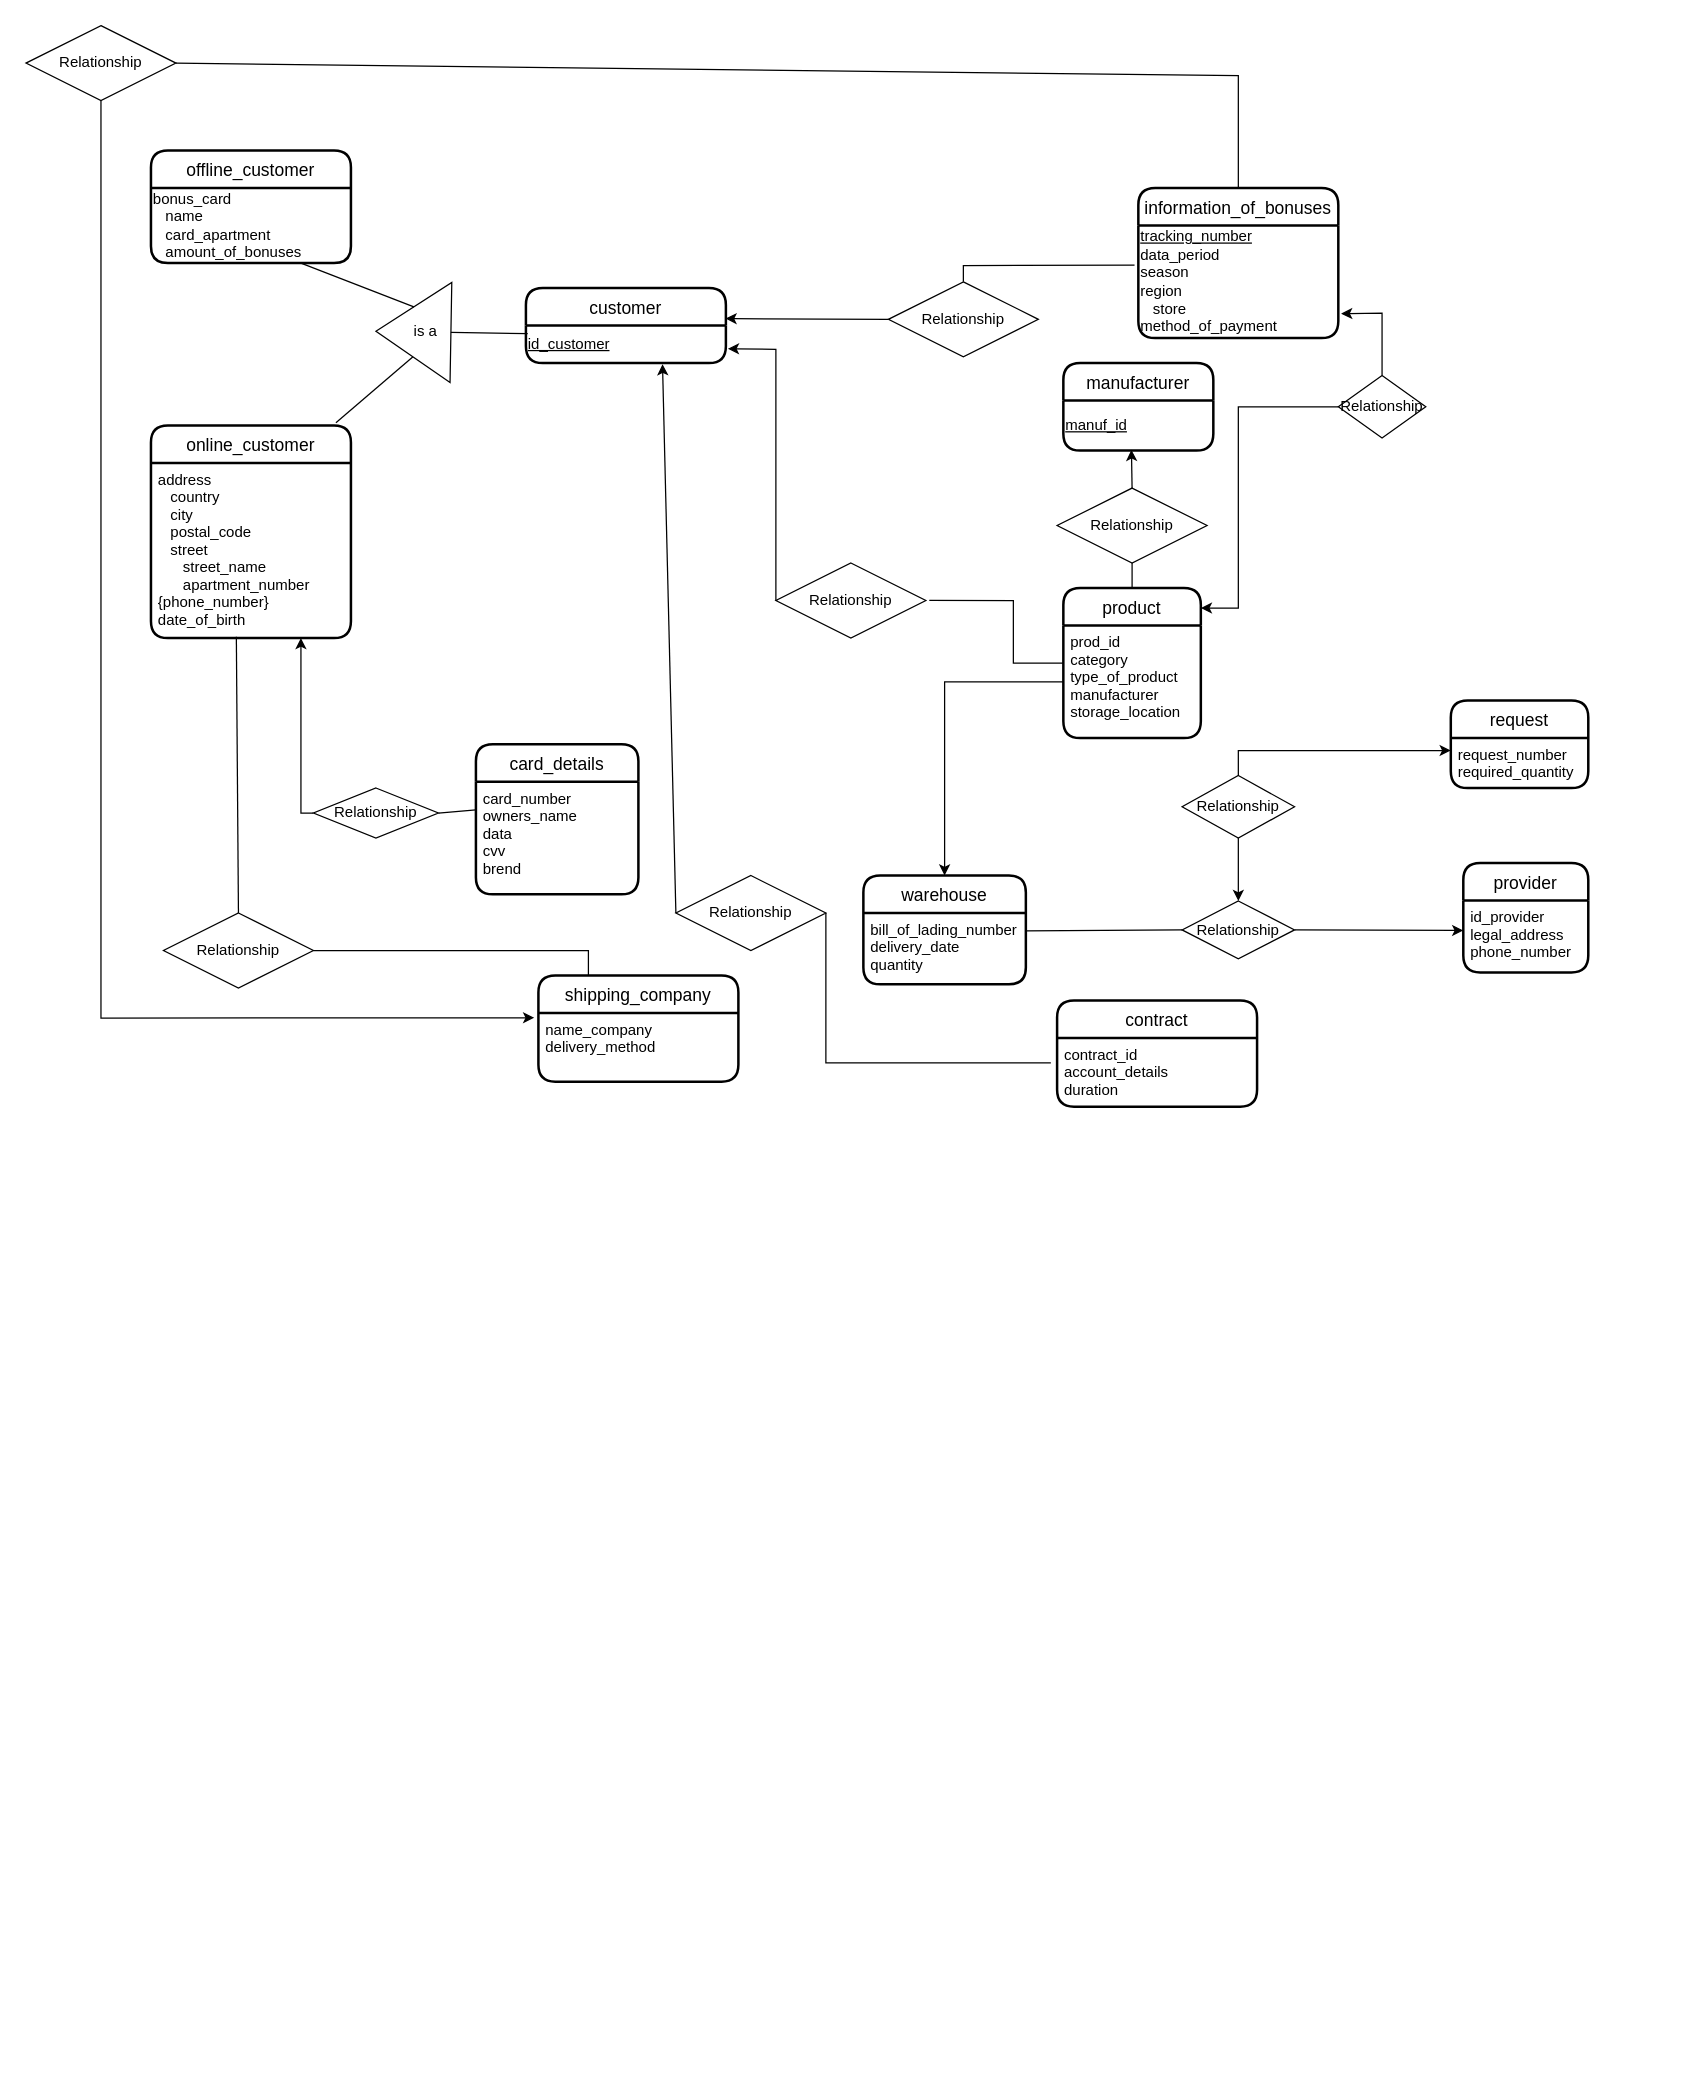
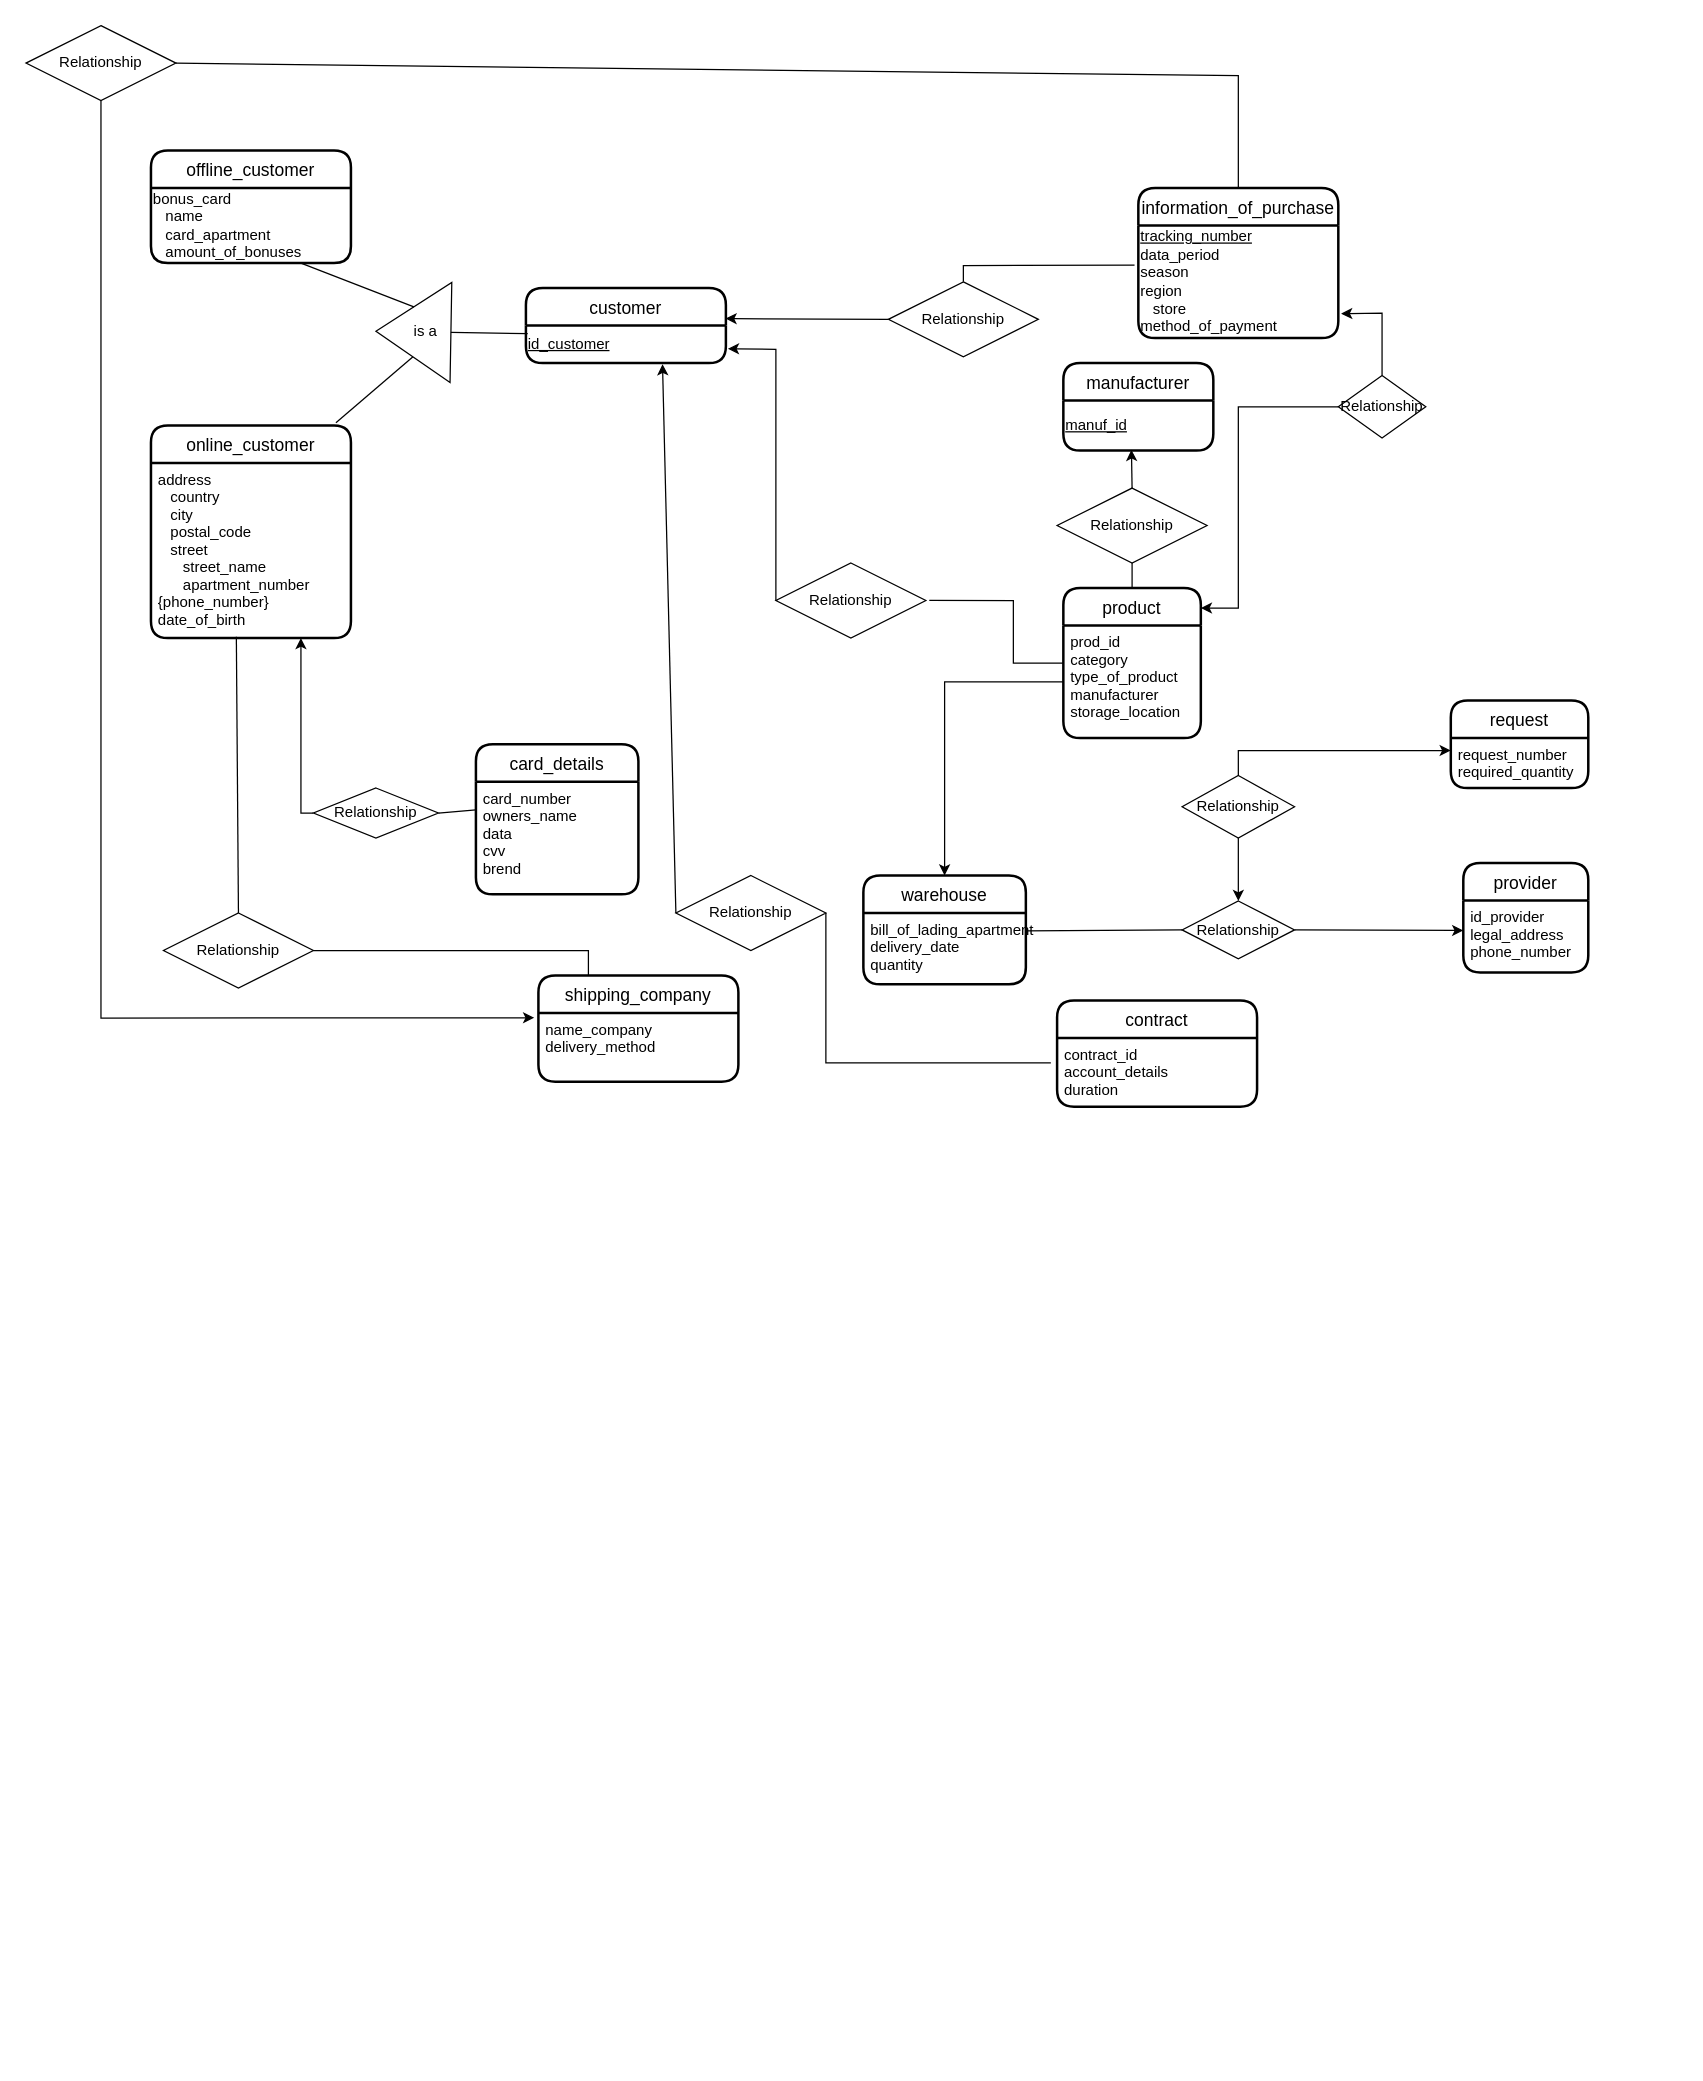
(1238, 208) -> (1238, 208)
(948, 930) -> (961, 930)
